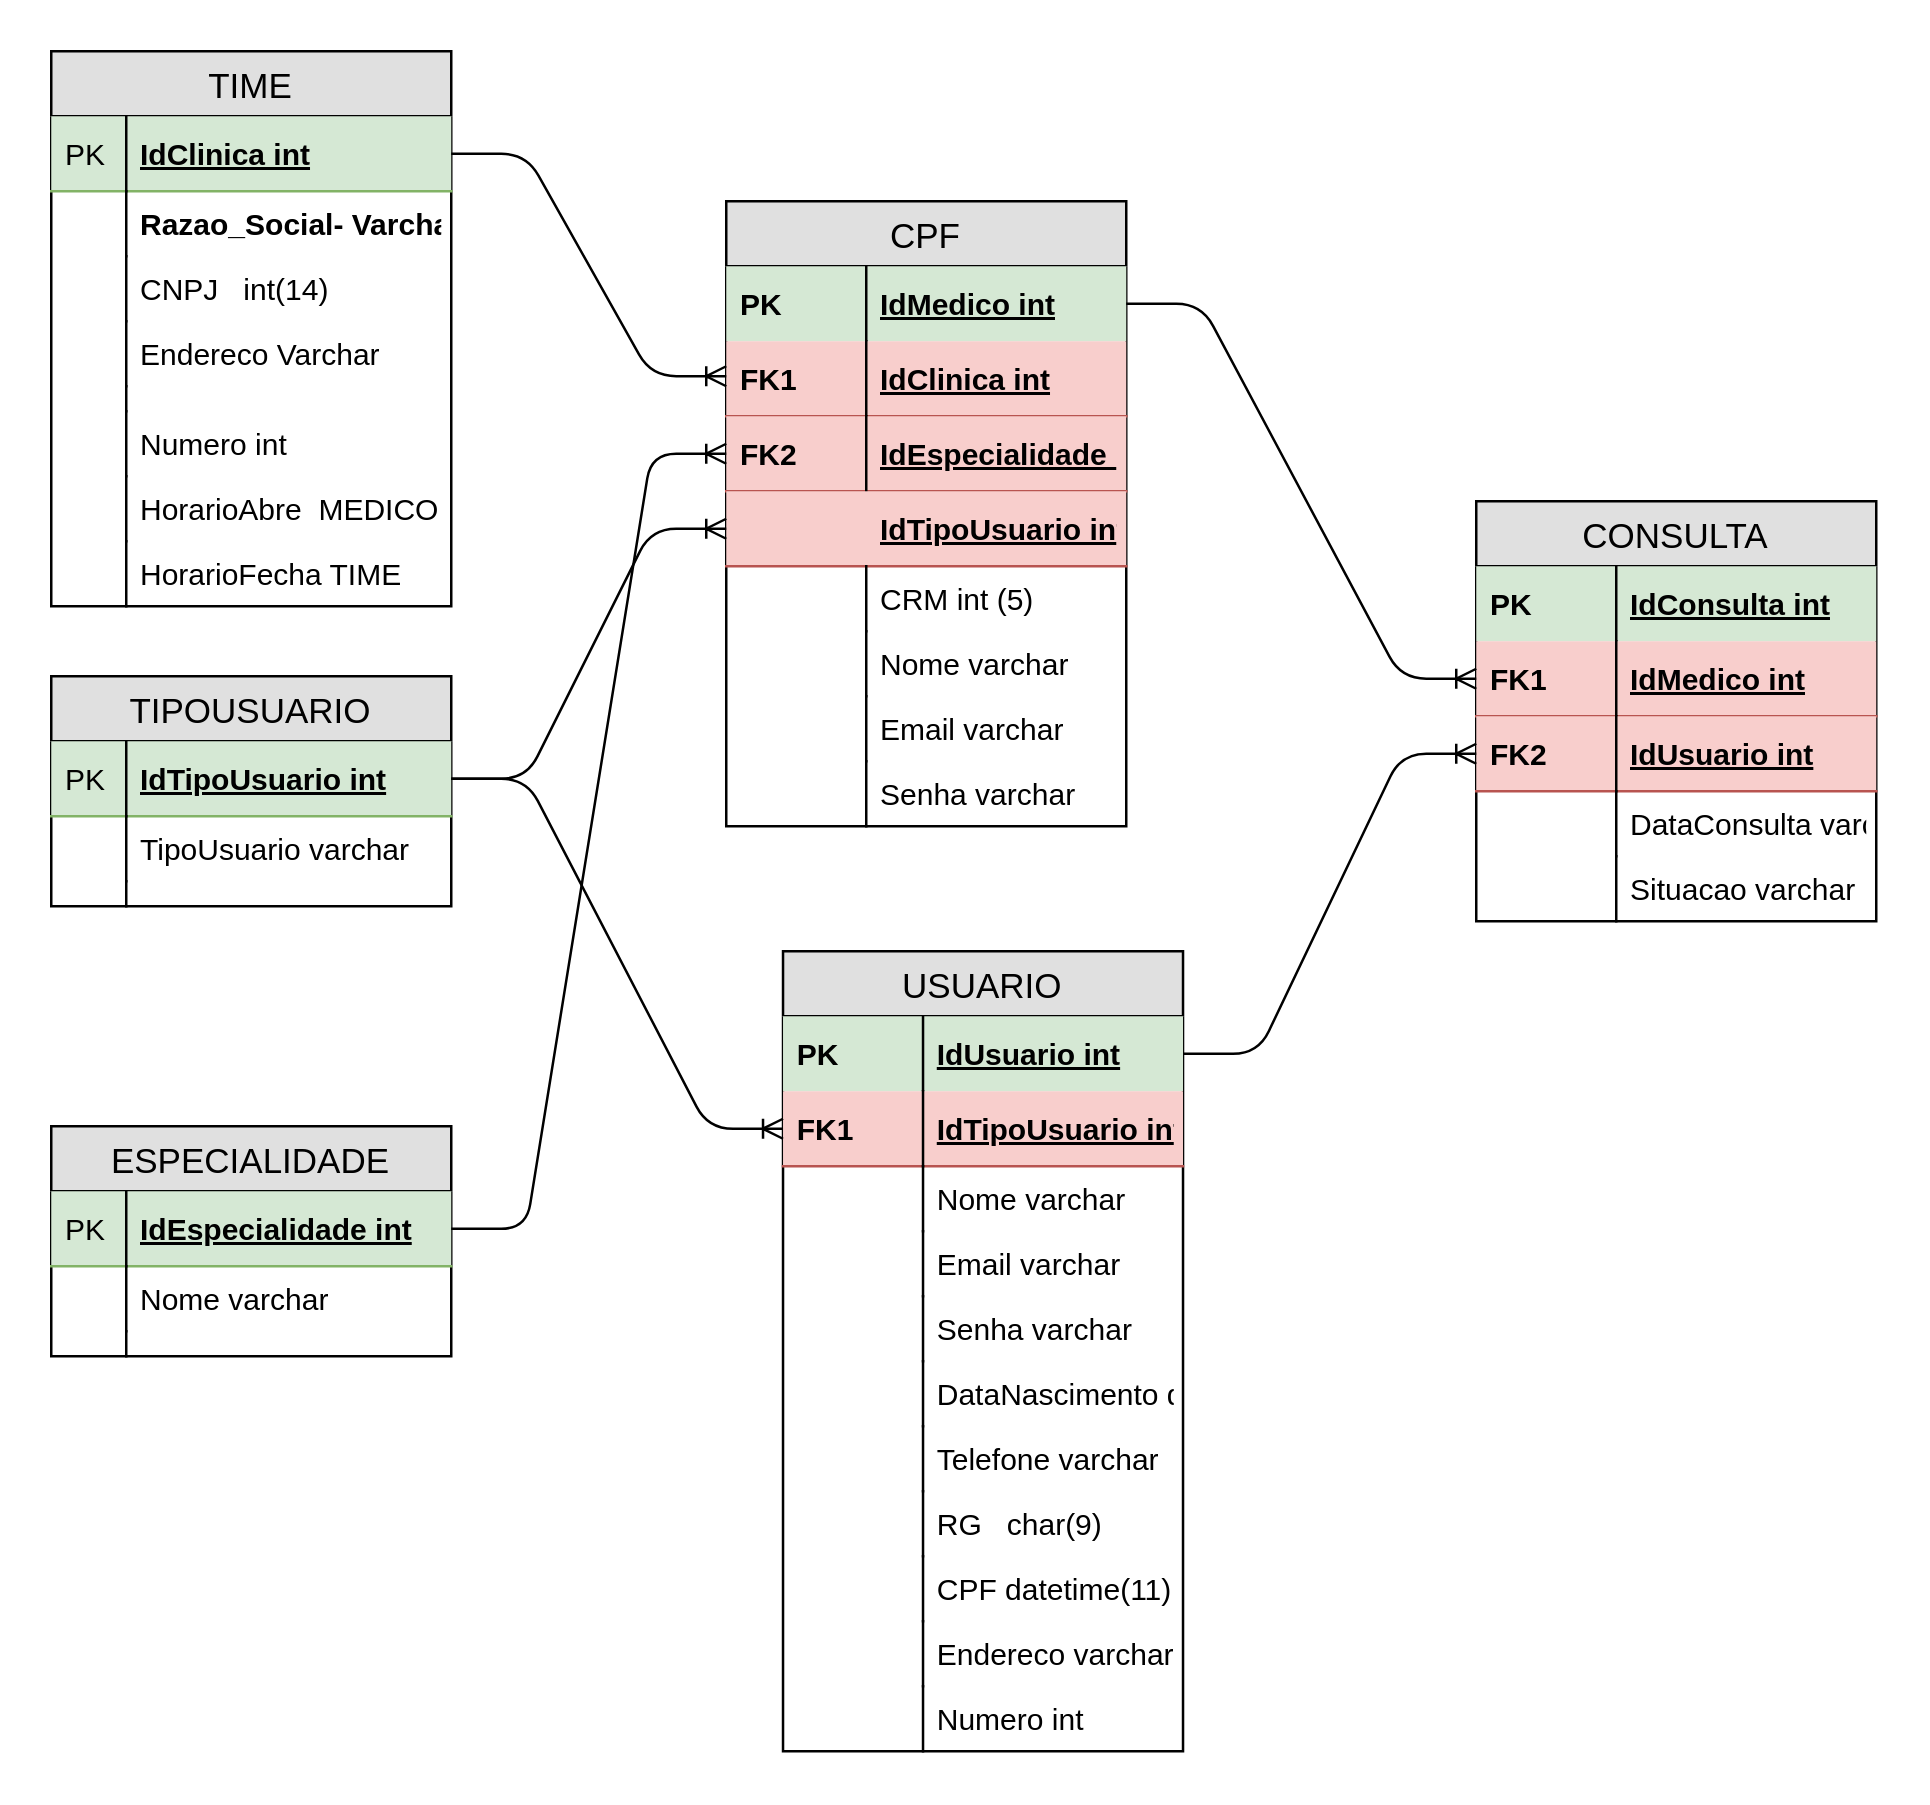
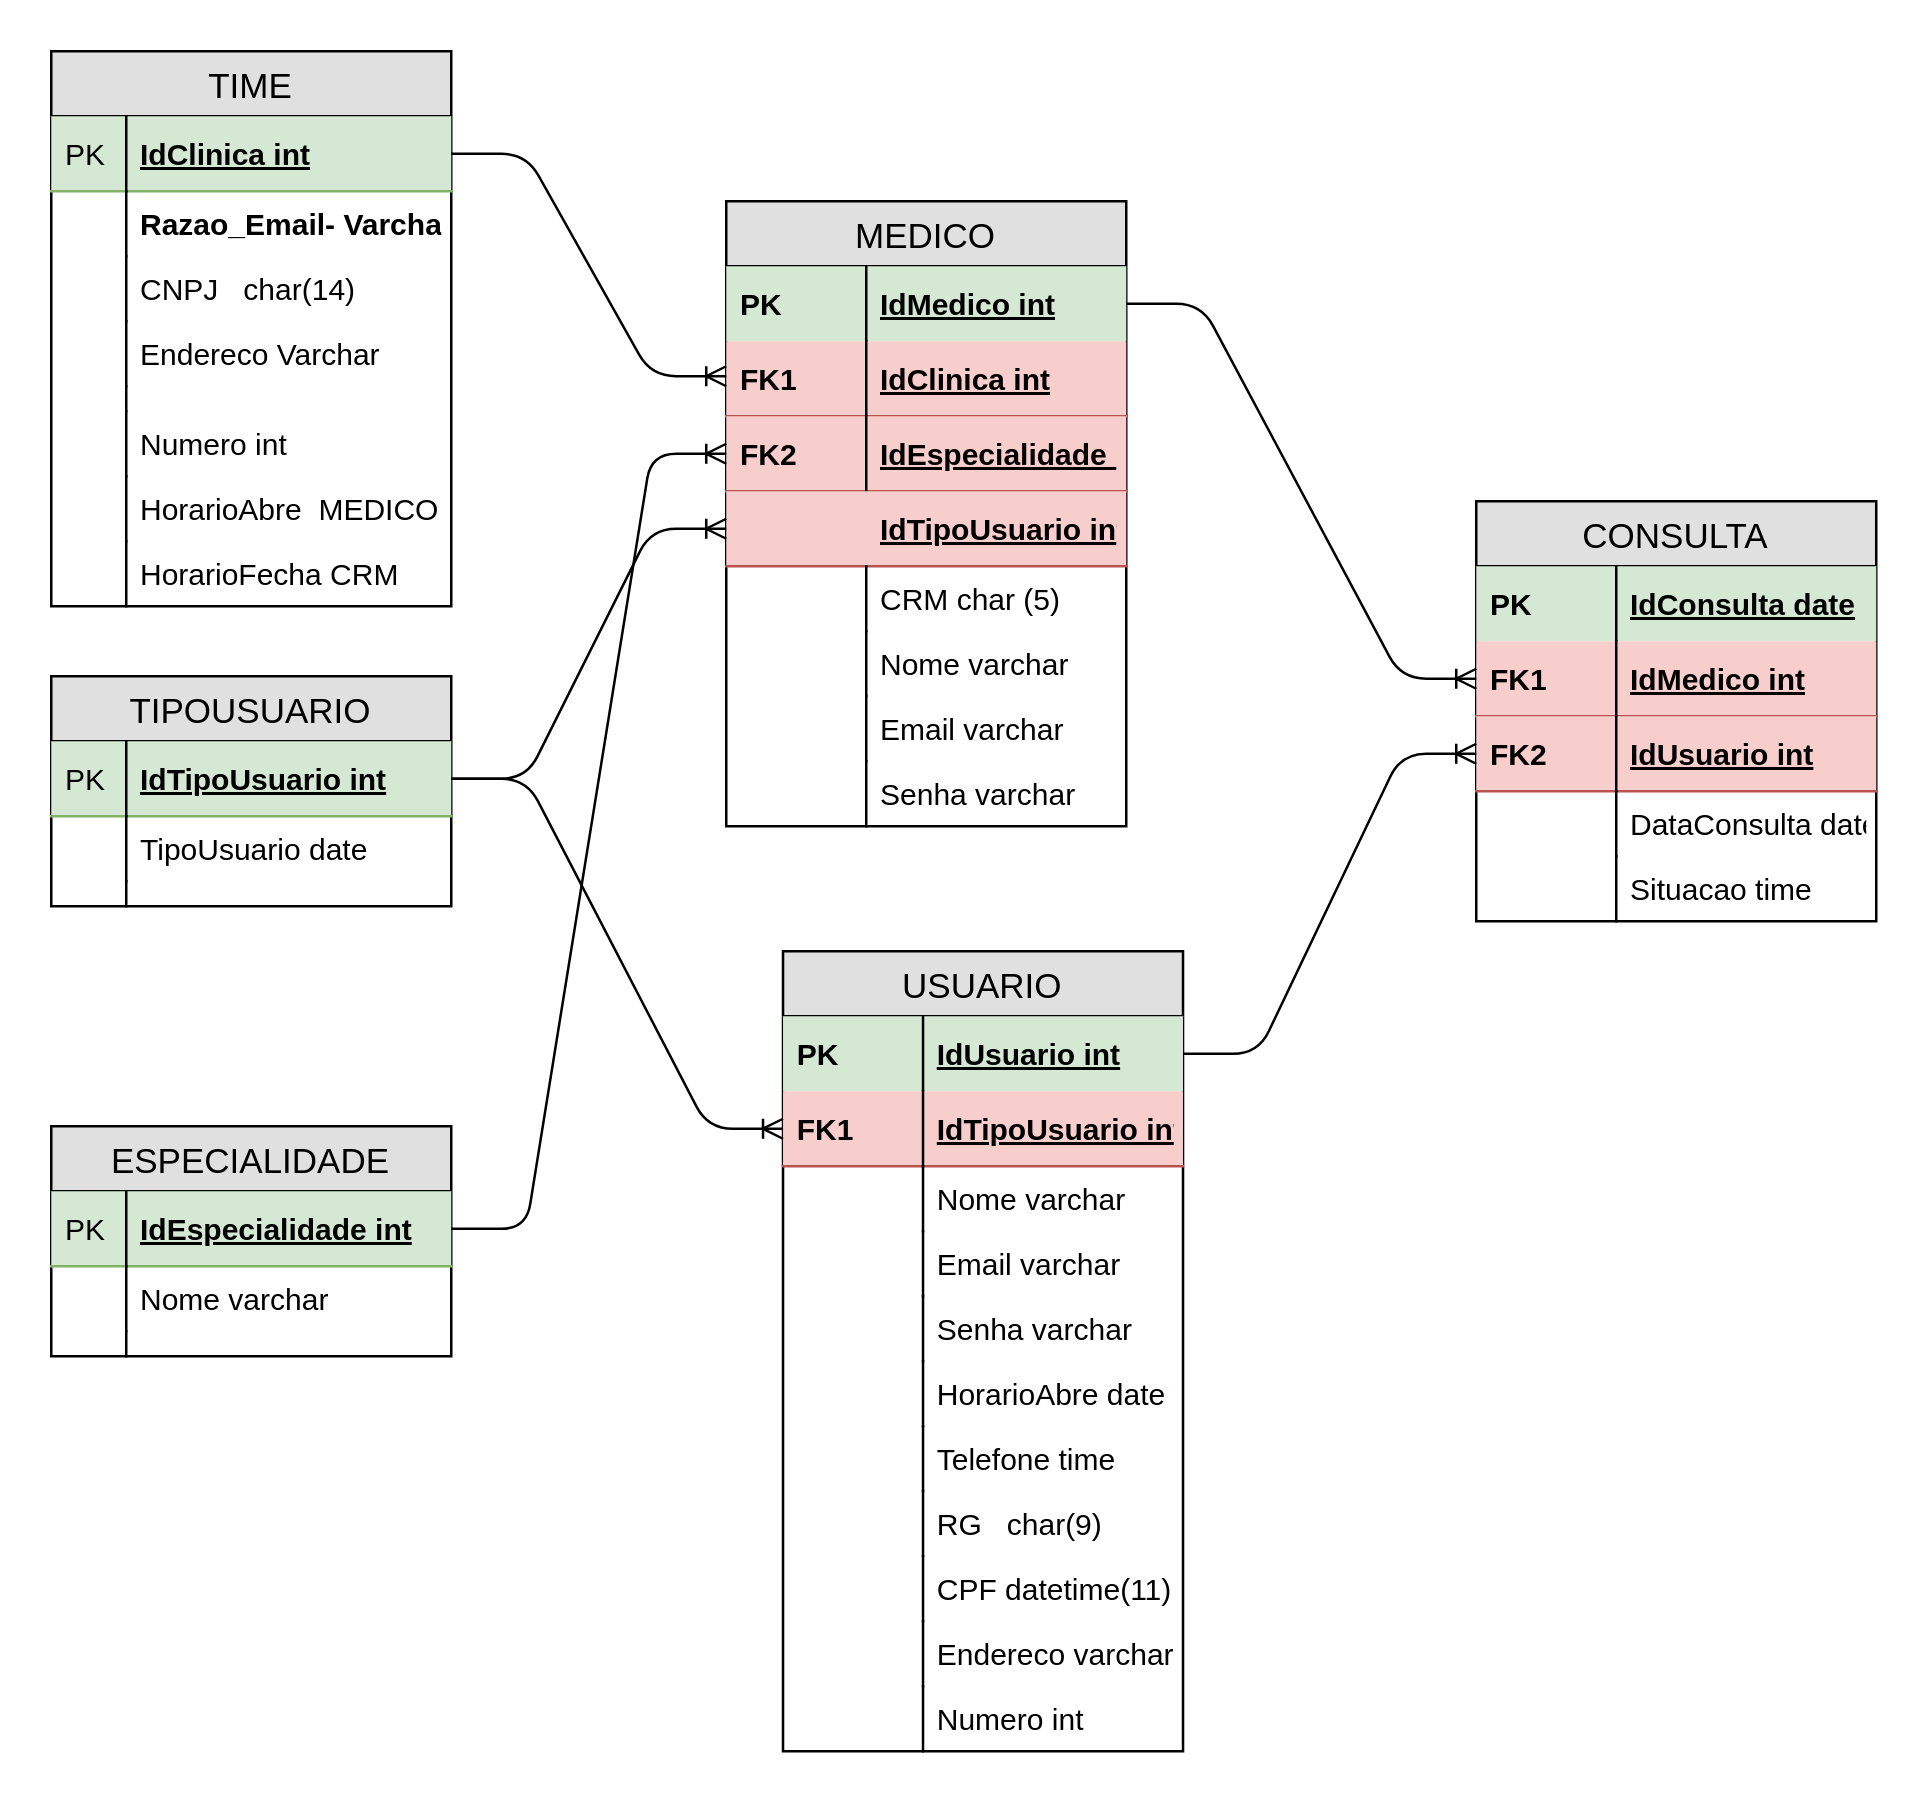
(305, 225) -> (296, 225)
(925, 236) -> (925, 236)
(250, 290) -> (262, 290)
(275, 575) -> (267, 575)
(961, 600) -> (973, 600)
(1736, 605) -> (1748, 605)
(1799, 825) -> (1803, 825)
(288, 850) -> (263, 850)
(1757, 890) -> (1728, 890)
(1131, 1395) -> (1106, 1395)
(1063, 1460) -> (1034, 1460)
